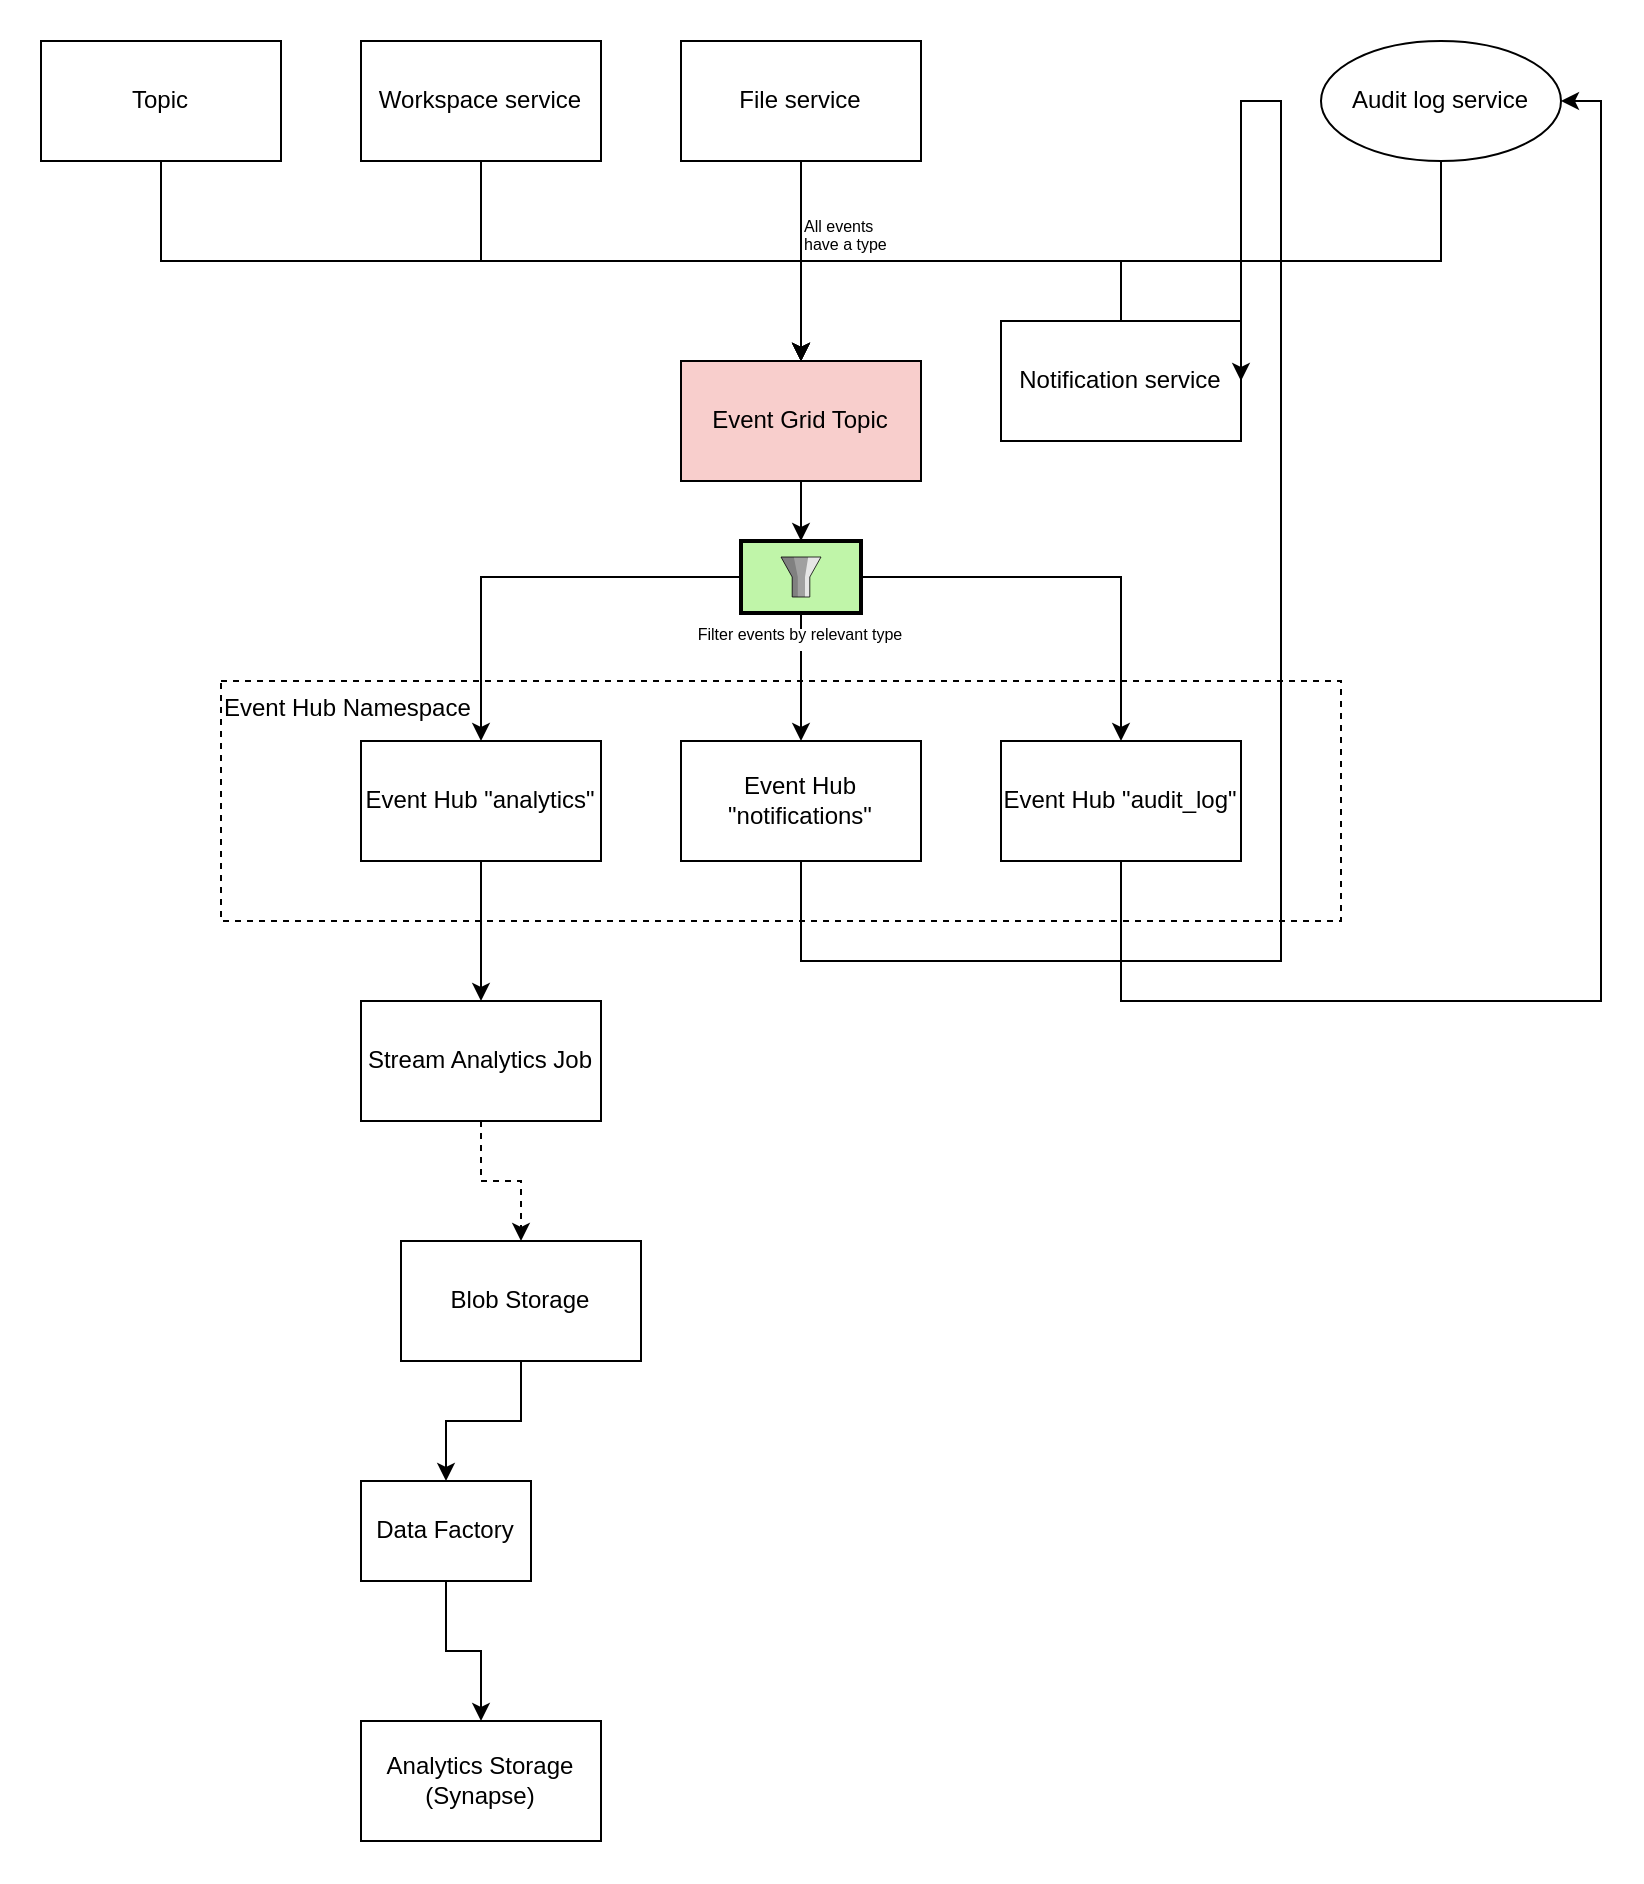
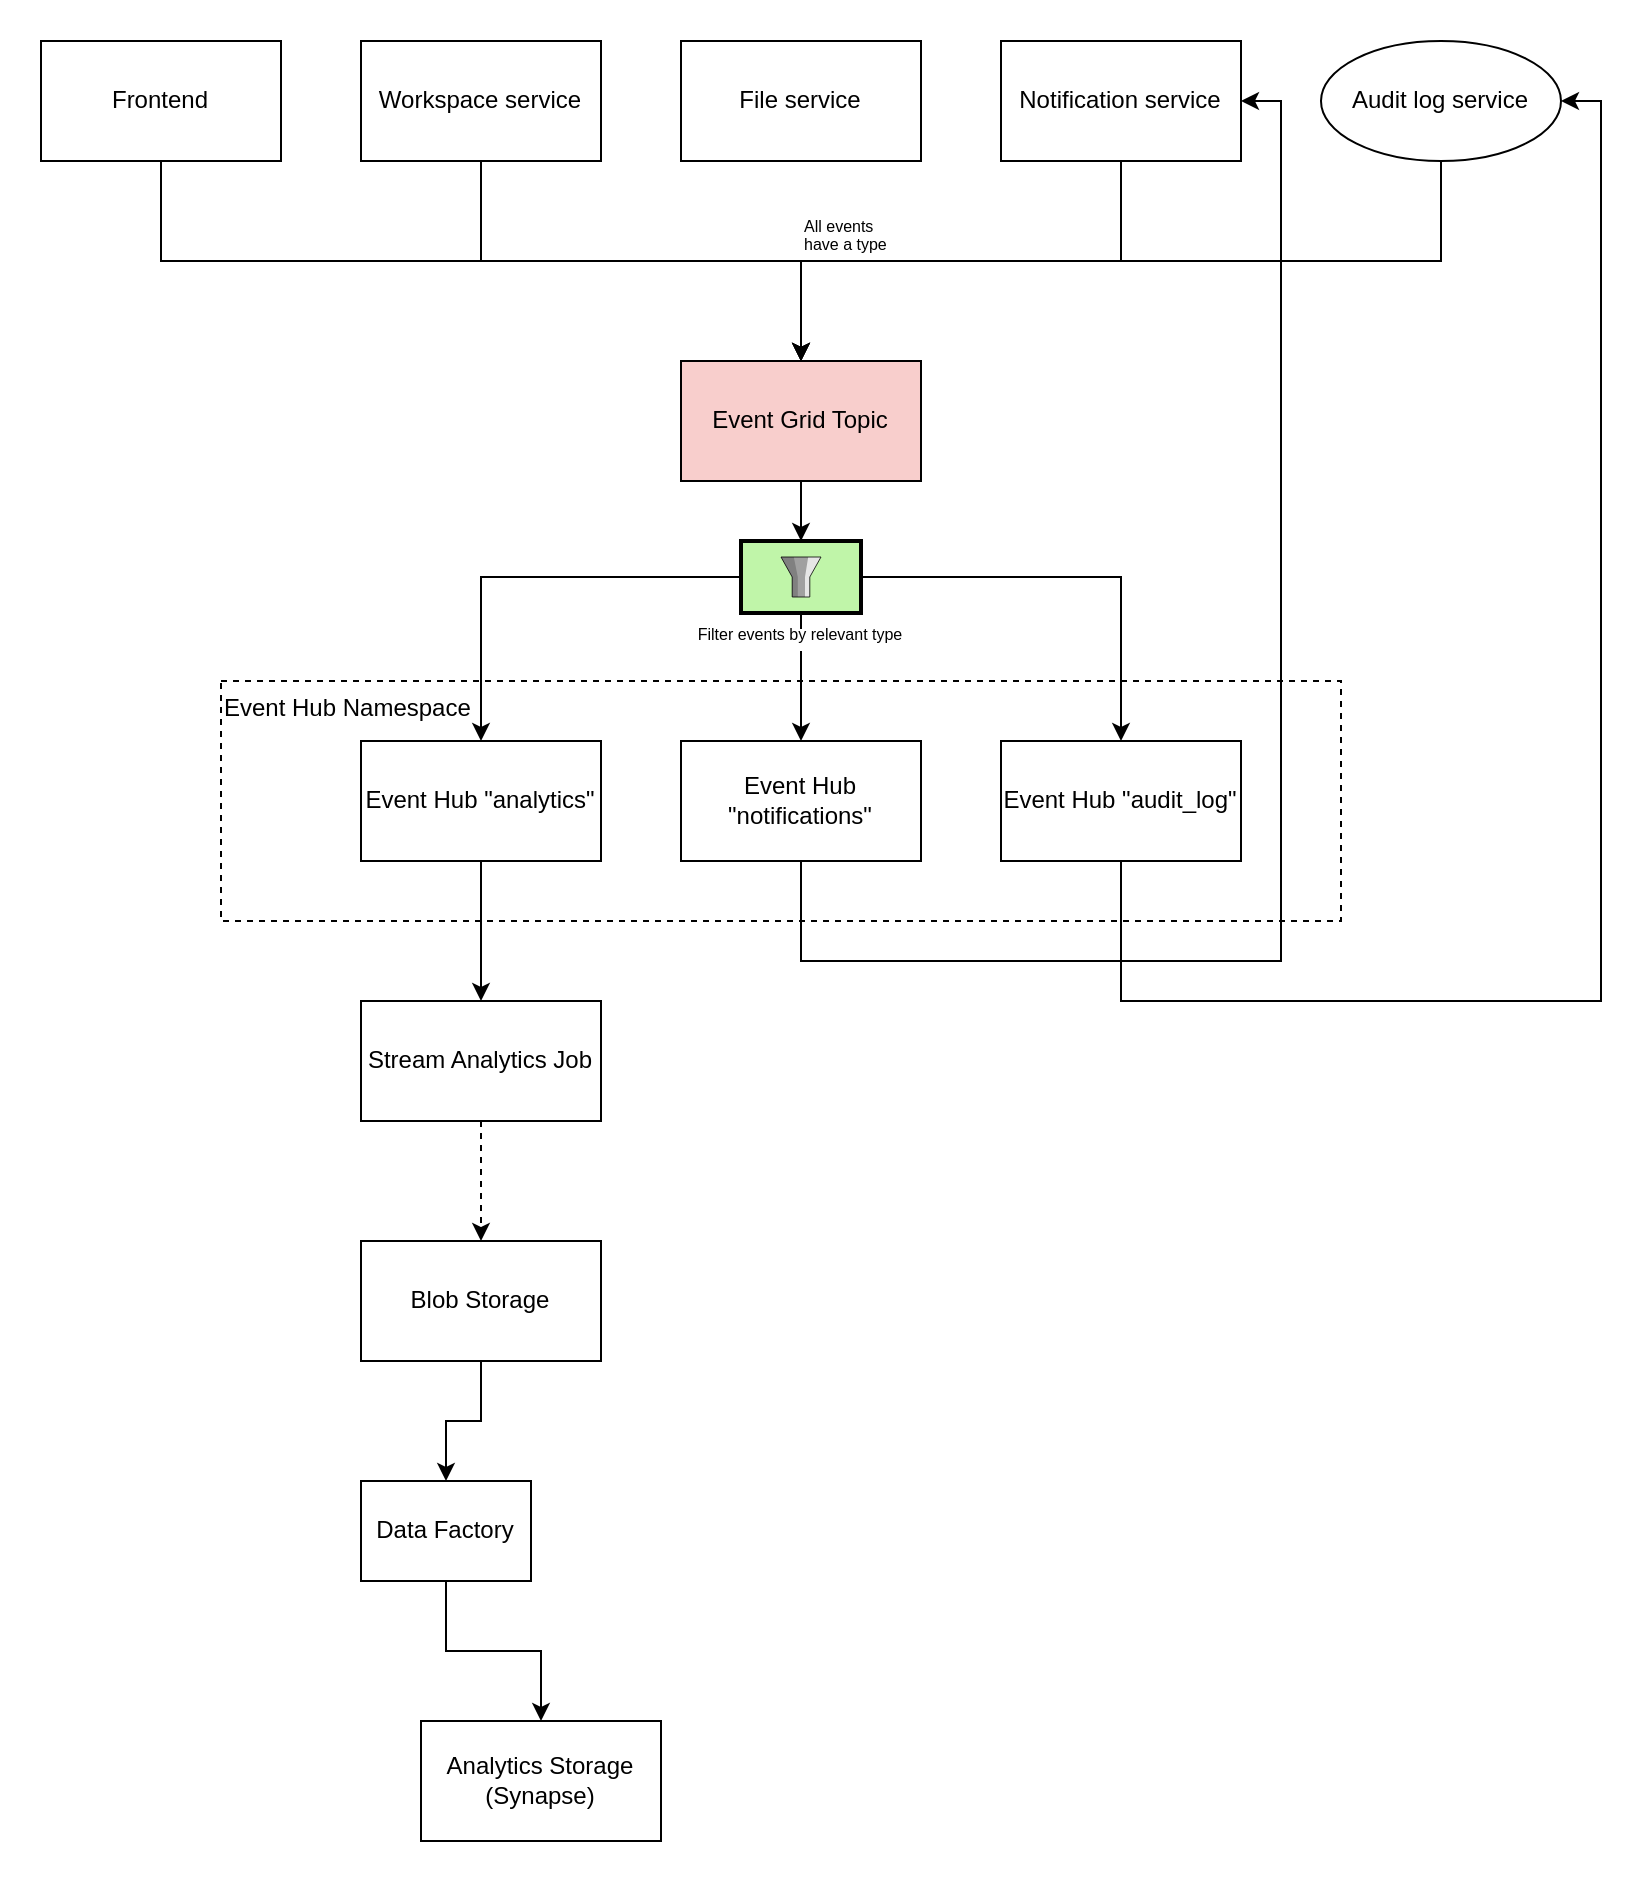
(161, 101) -> (161, 101)
(801, 209) -> none
(1121, 381) -> (1121, 101)
(521, 1301) -> (481, 1301)
(481, 1781) -> (541, 1781)
